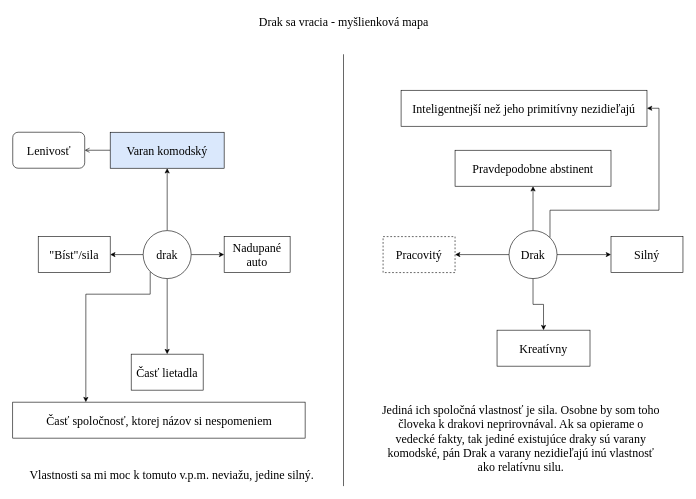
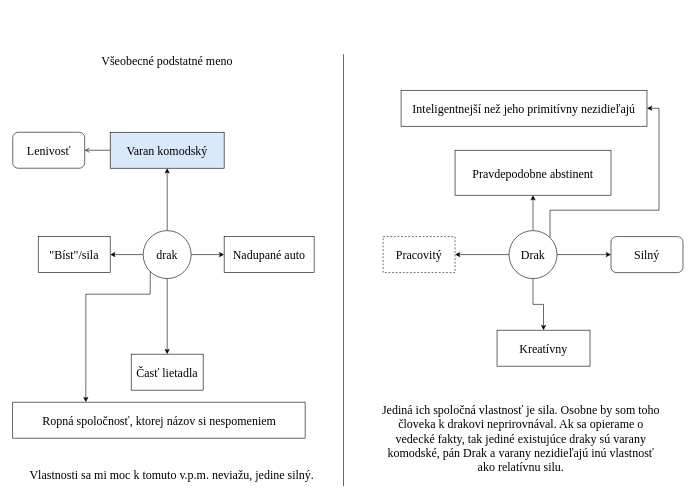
(344, 21) -> none
none -> (167, 60)
(533, 168) -> (533, 173)
(257, 255) -> (269, 255)
(647, 255) -> (647, 255)
(159, 420) -> (159, 420)
